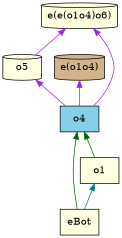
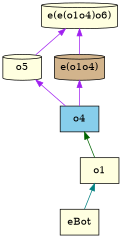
(114, 71) -> (80, 45)
(73, 174) -> none
